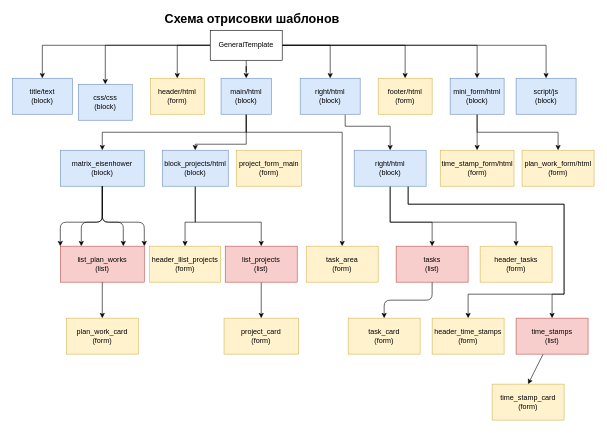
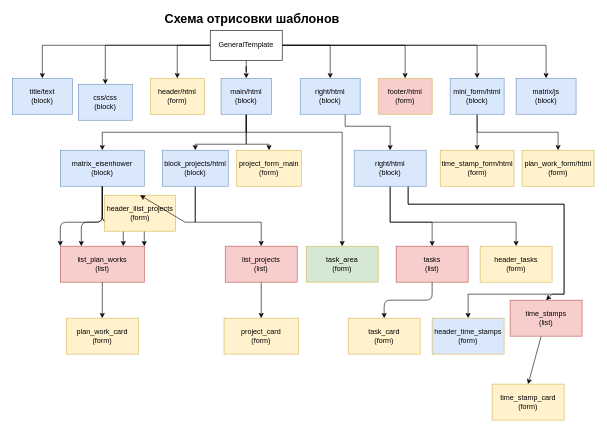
(405, 96) -> (405, 96)
(546, 96) -> (546, 96)
none -> (268, 144)
(185, 264) -> (140, 213)
(342, 264) -> (342, 264)
(468, 336) -> (468, 336)
(552, 336) -> (546, 318)
